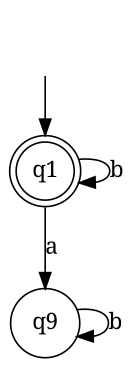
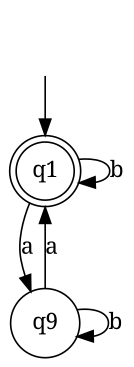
none -> (45, 256)
